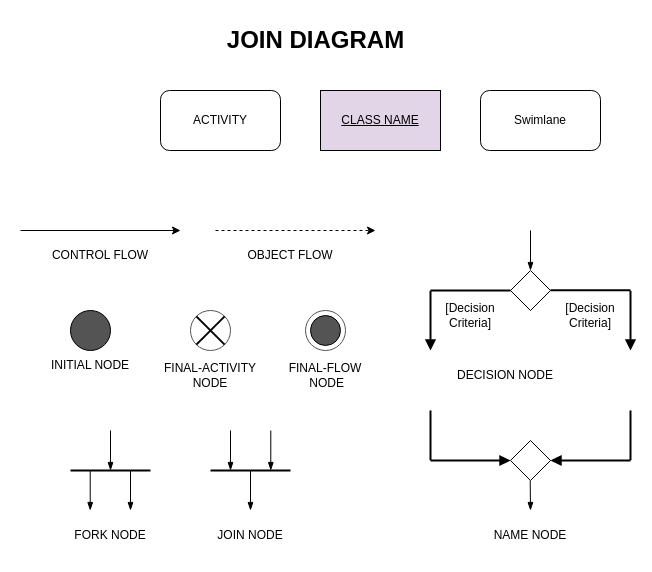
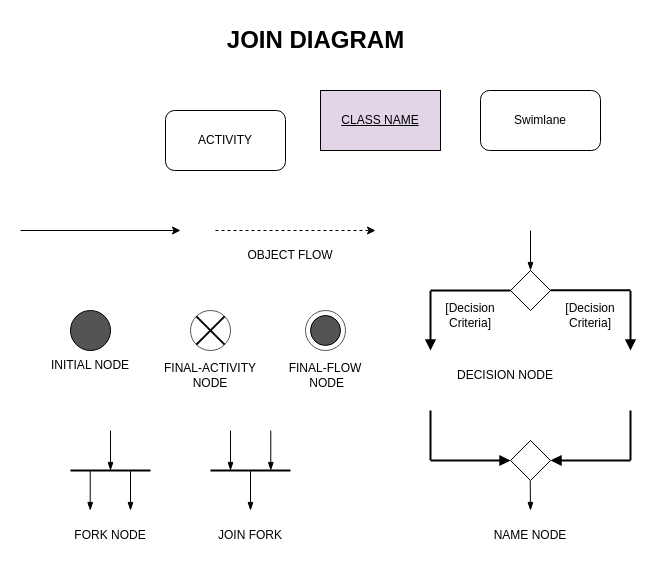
(221, 121) -> (226, 141)
(101, 256) -> none
(251, 536) -> (251, 536)
